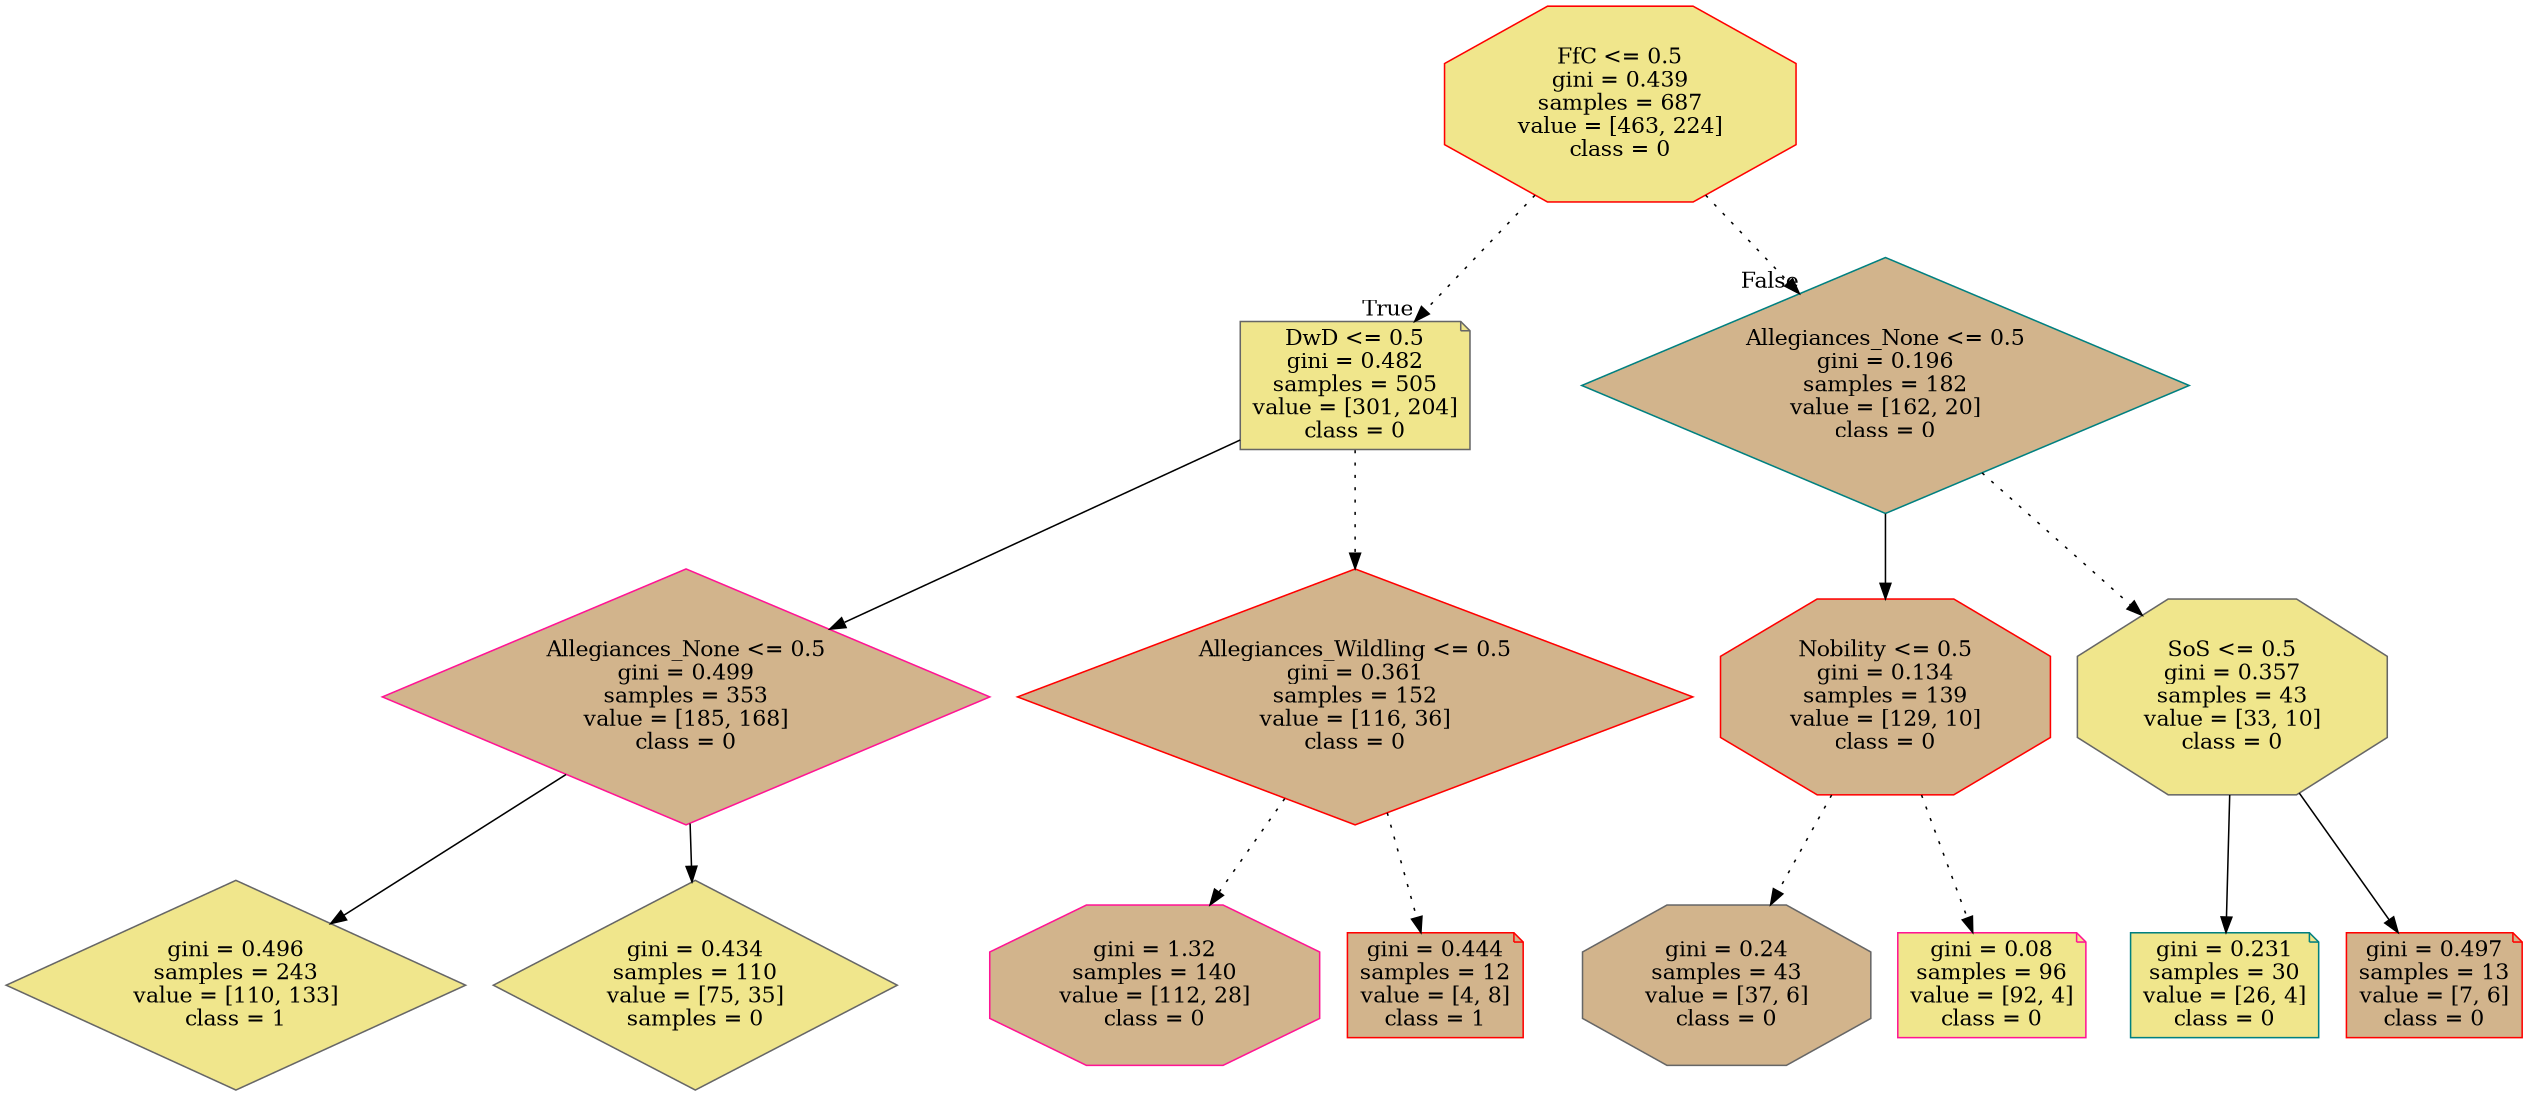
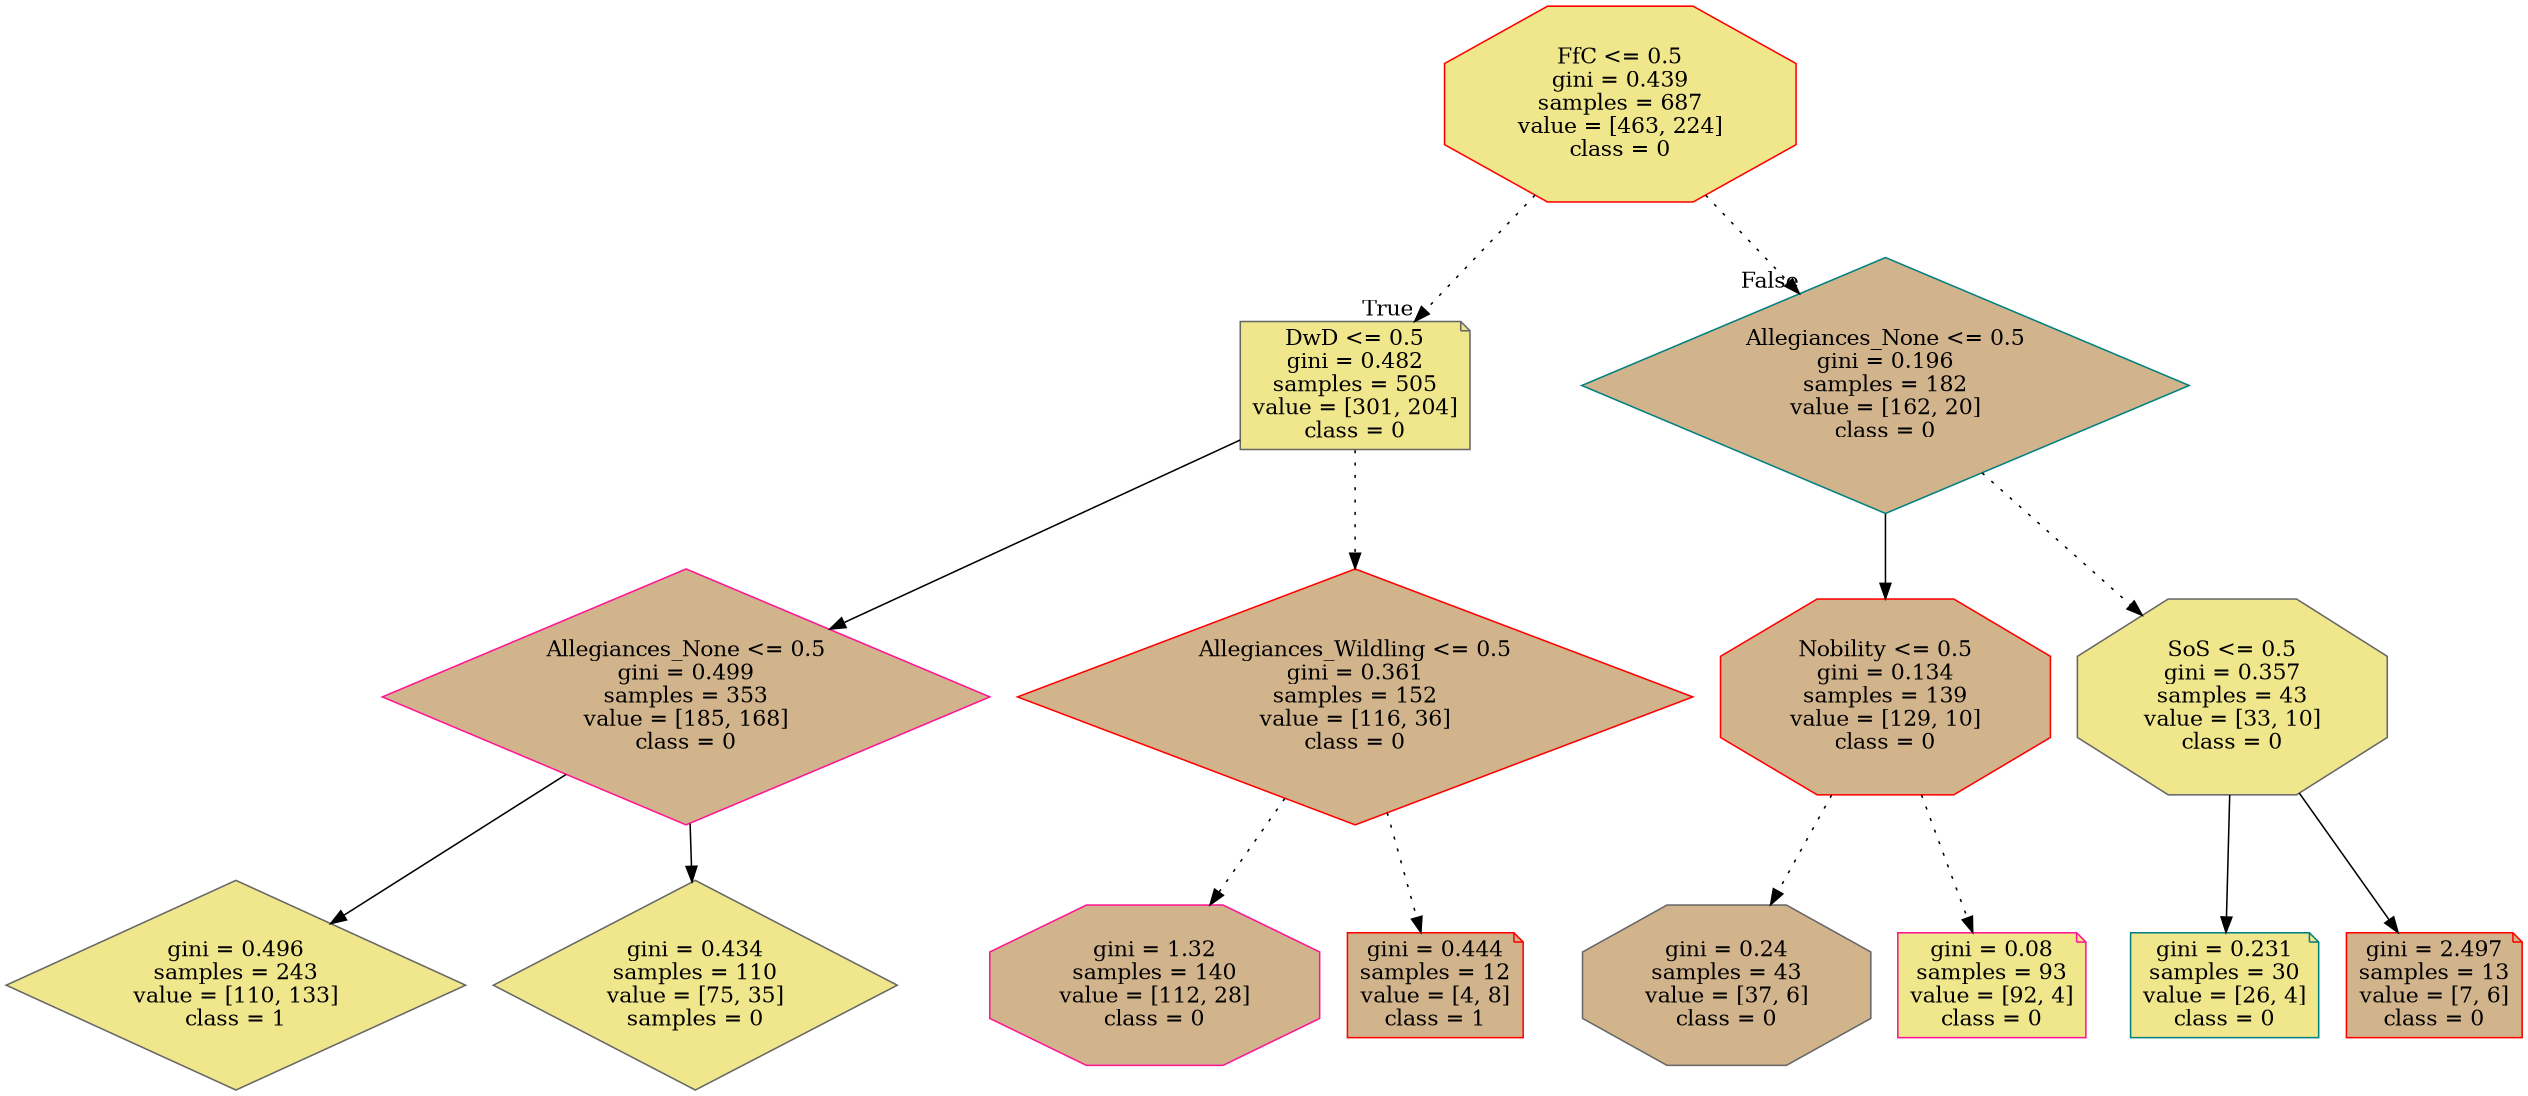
(1992, 985) -> (1992, 985)
(2434, 985) -> (2434, 985)
